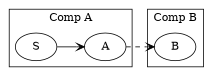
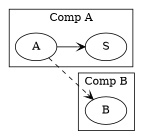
(67, 47) -> (67, 47)
